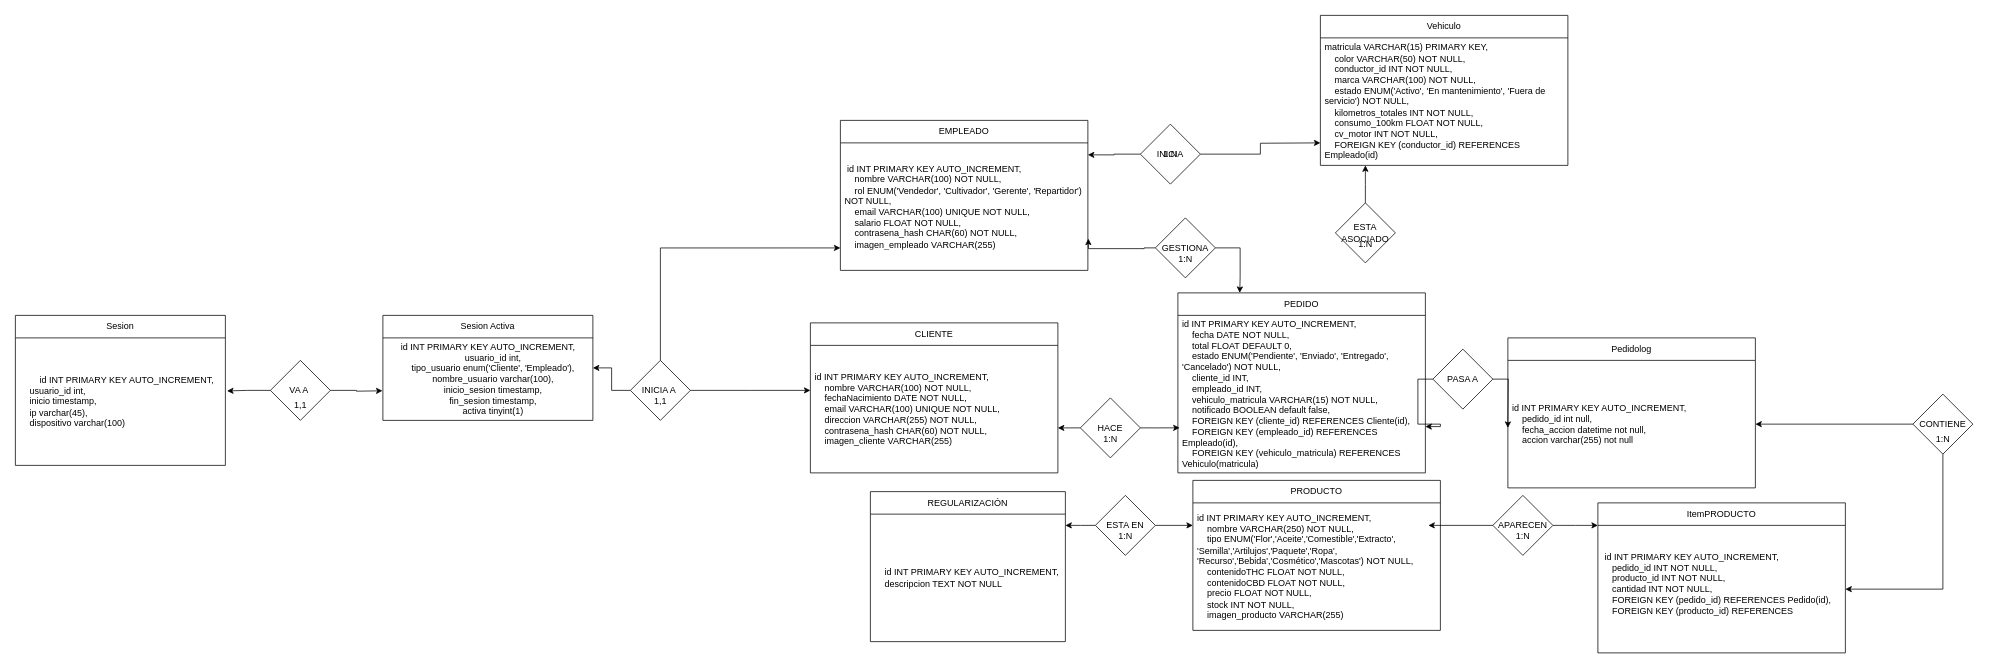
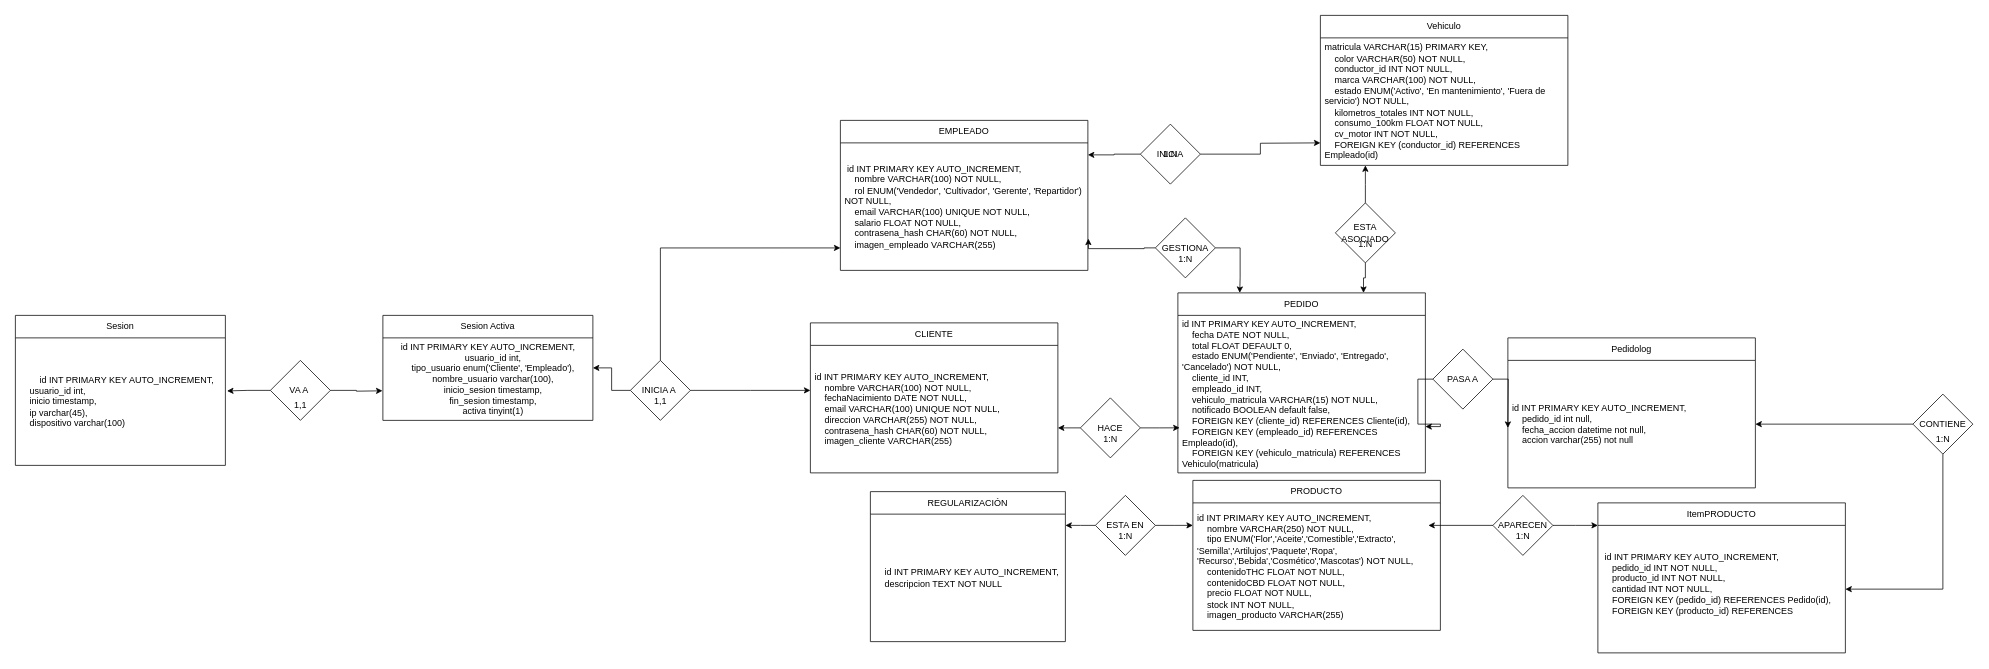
none -> (1365, 276)
